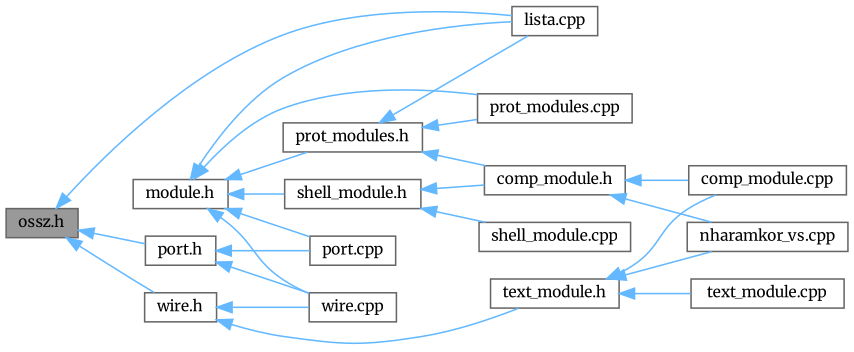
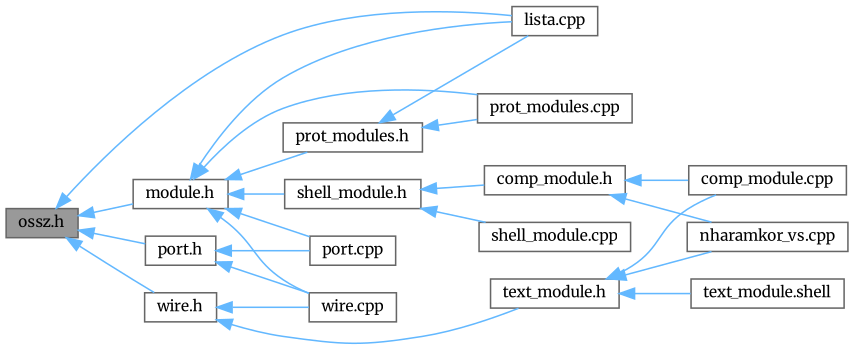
(462, 161) -> none
none -> (113, 208)
(768, 294) -> (768, 294)
